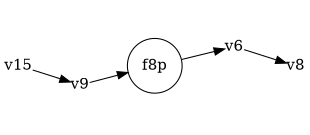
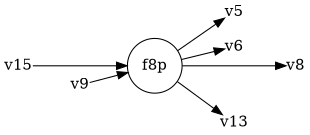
none -> (234, 12)
(260, 55) -> (229, 66)
(46, 74) -> (75, 66)
none -> (234, 123)
